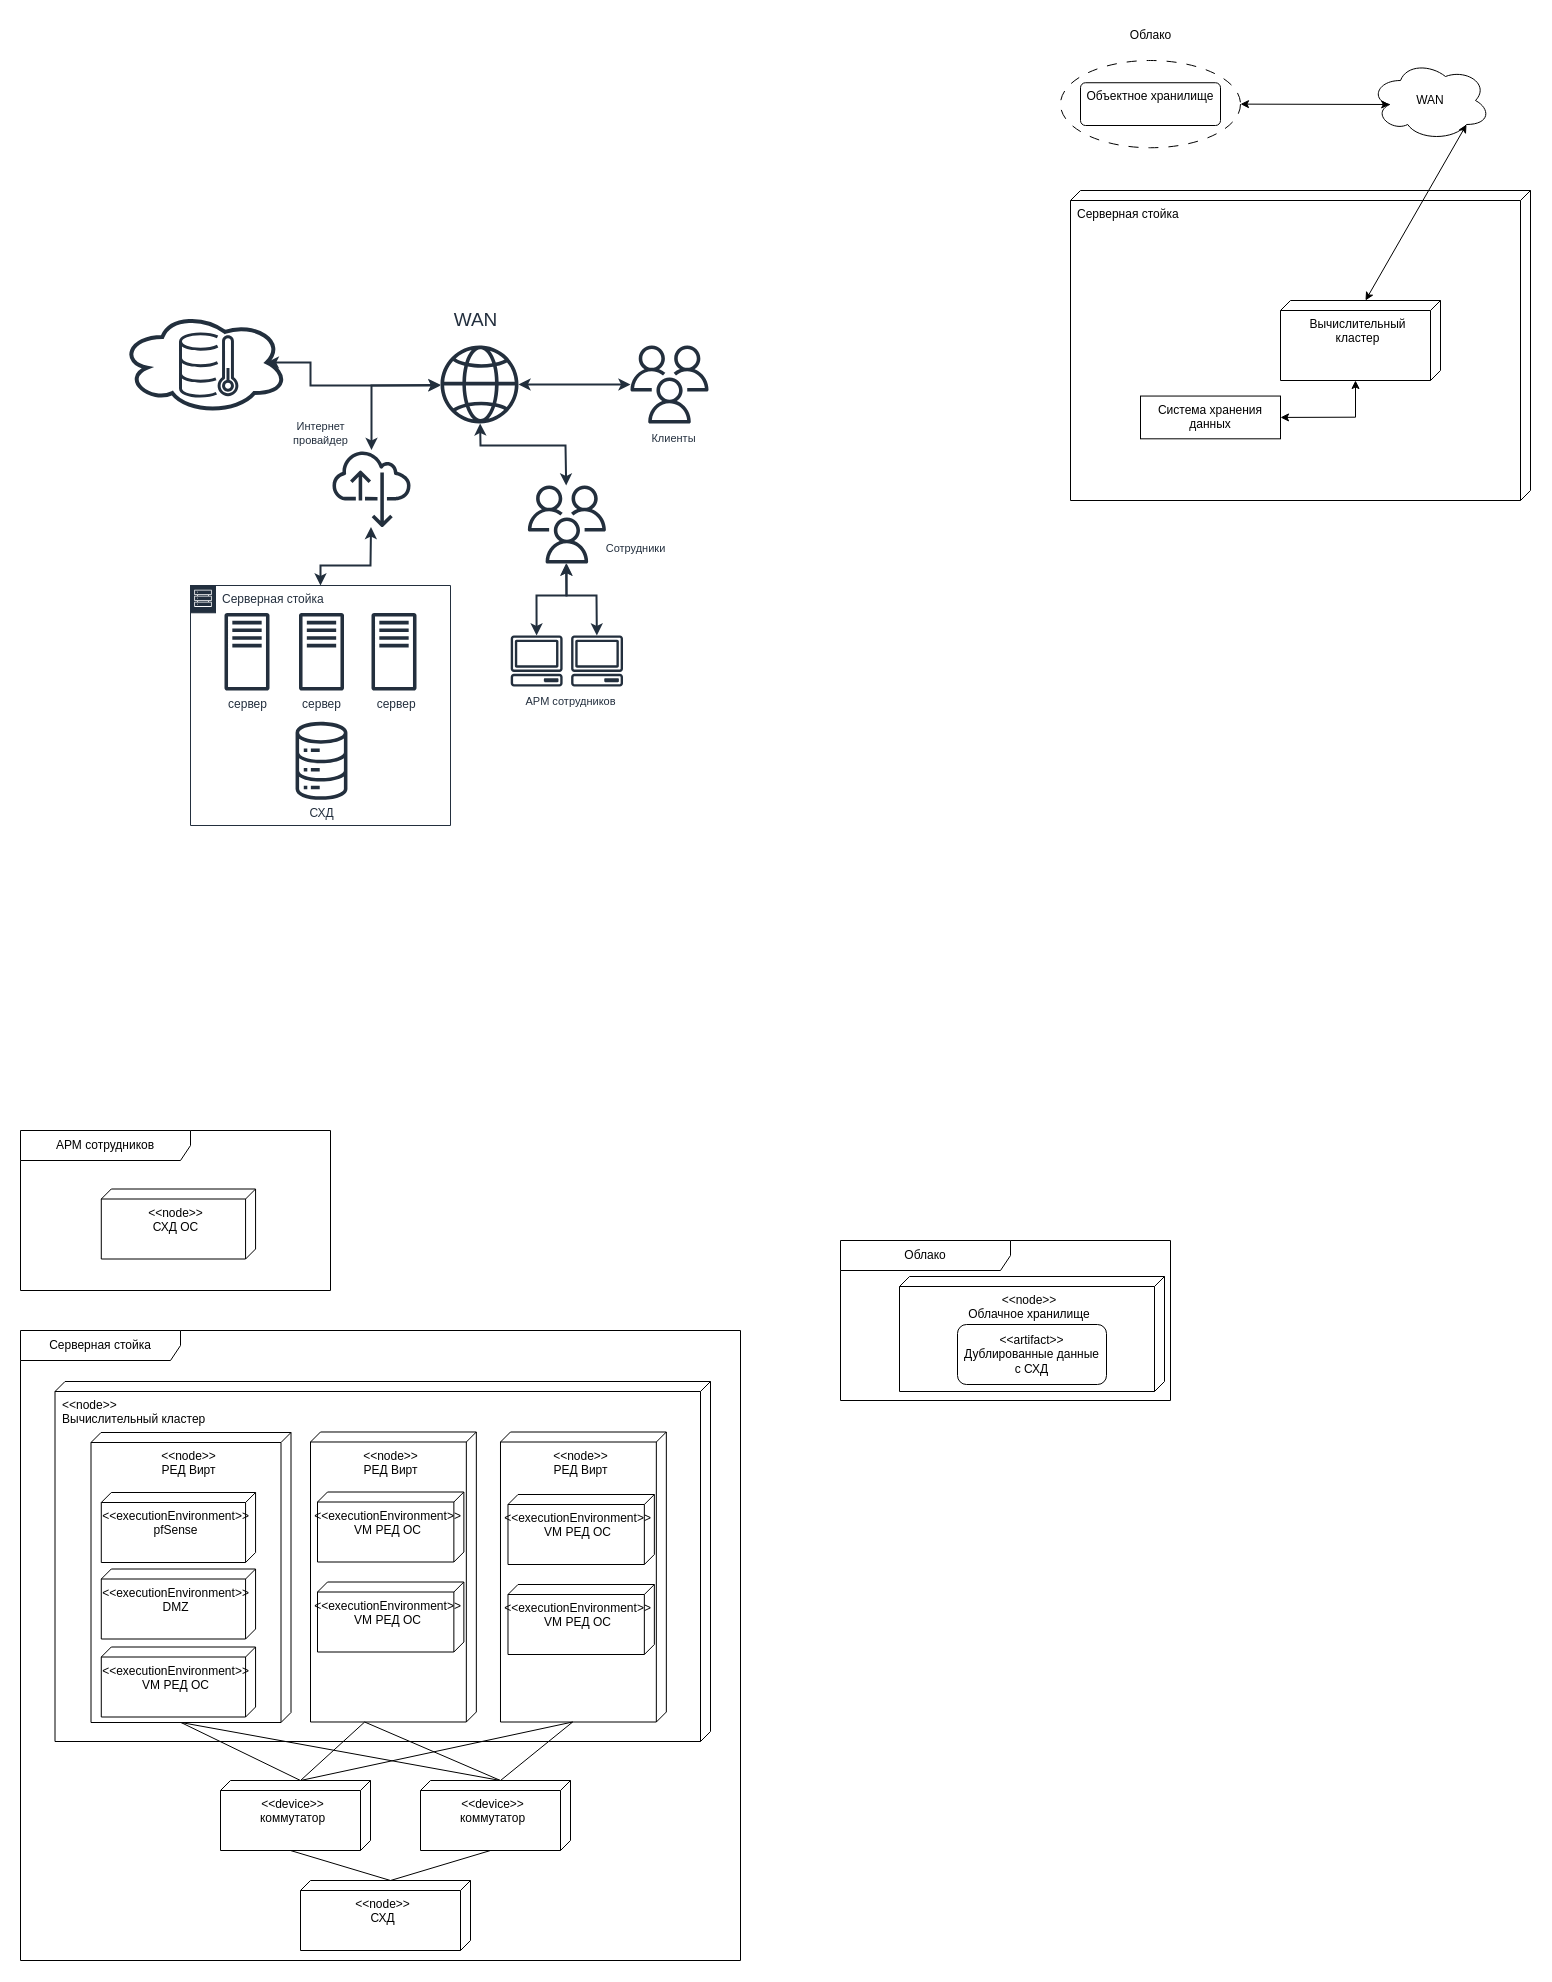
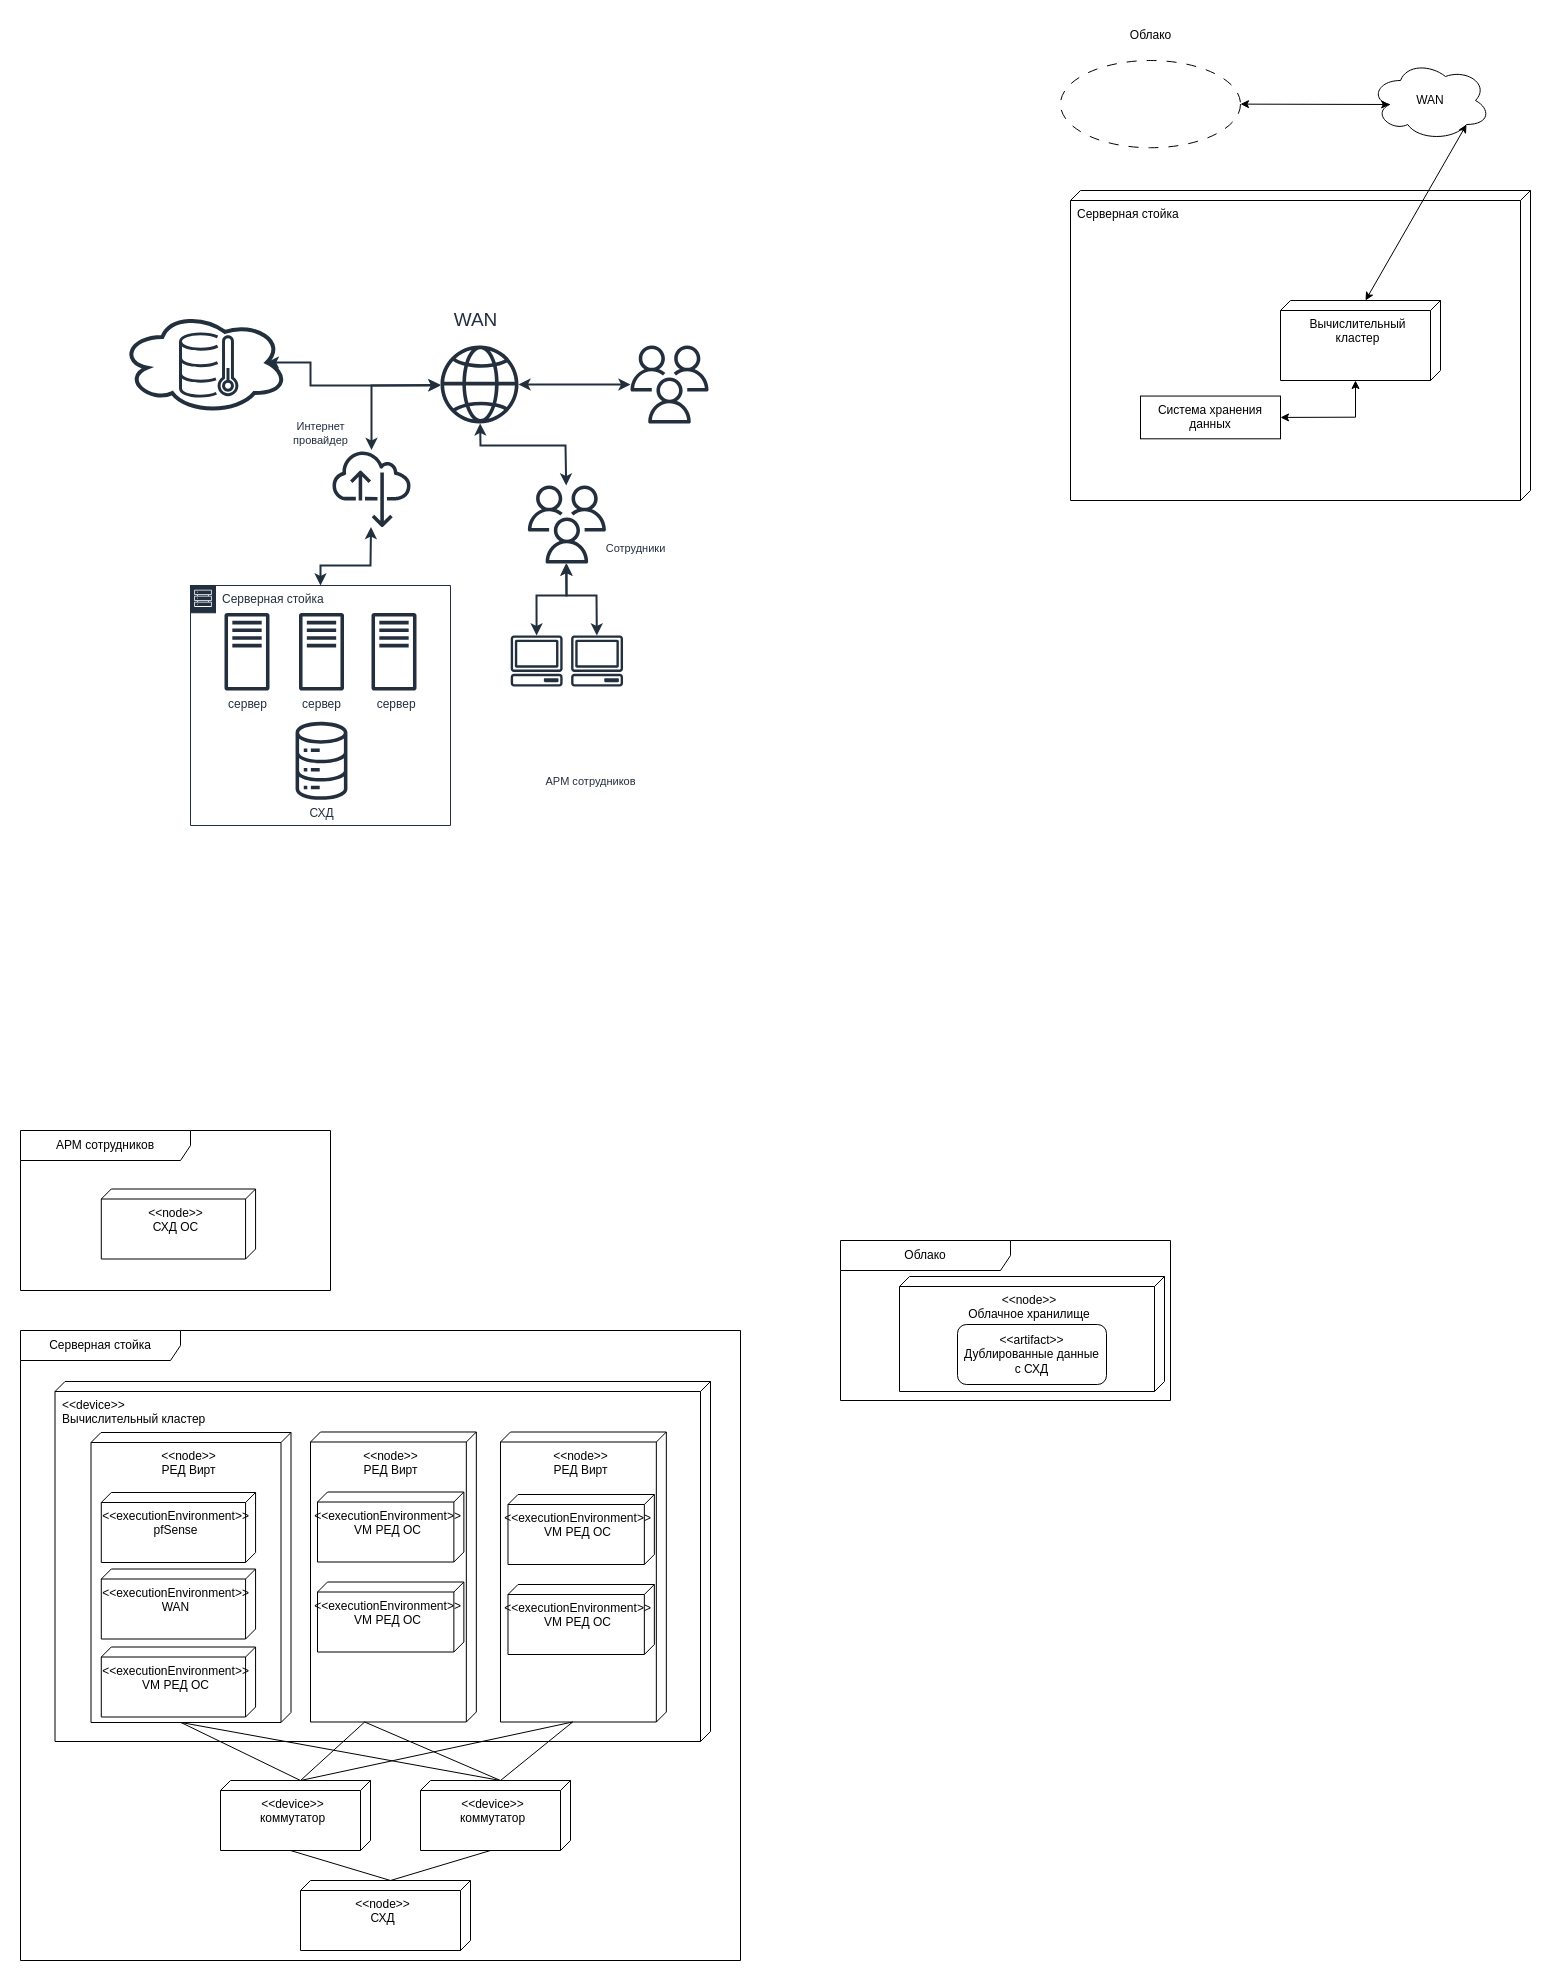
(1151, 104) -> none
(674, 439) -> none
(571, 702) -> (591, 782)
(135, 1413) -> (135, 1413)
(176, 1608) -> (176, 1608)
